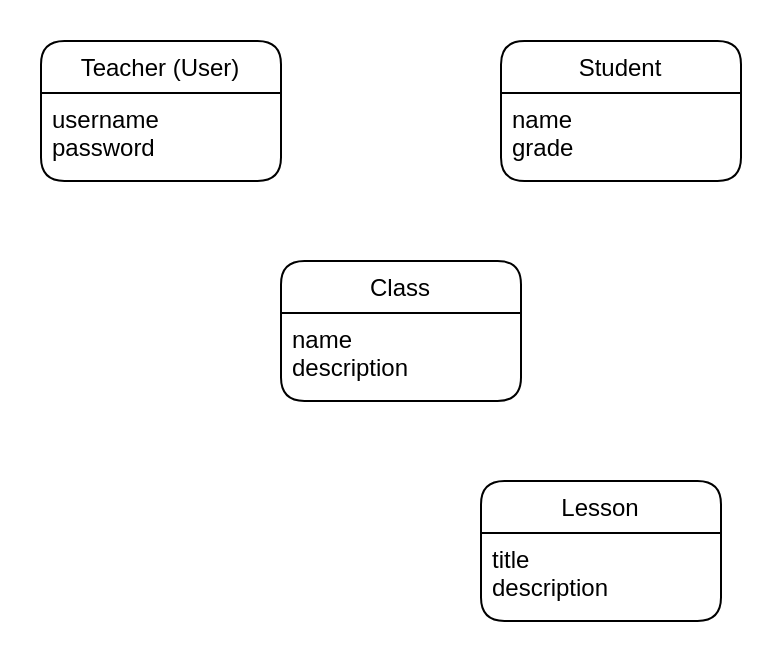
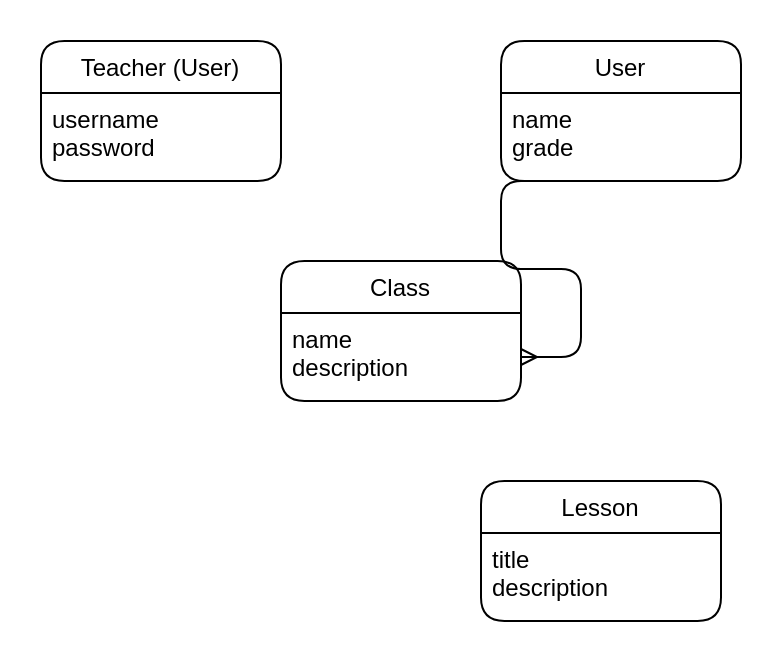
(620, 68) -> (620, 68)
none -> (581, 307)
